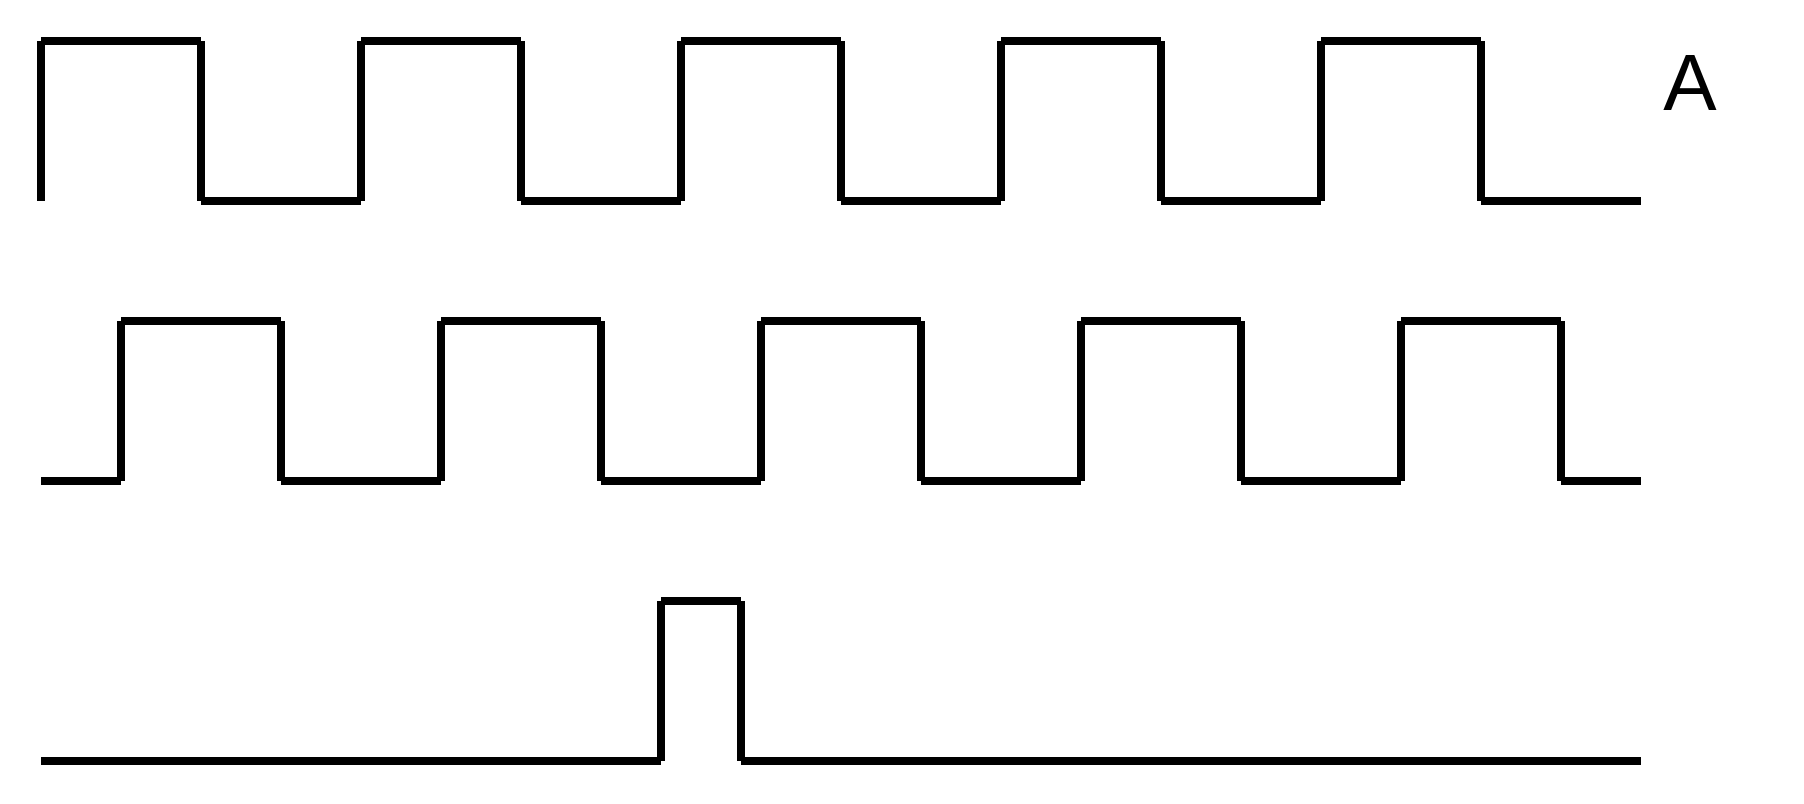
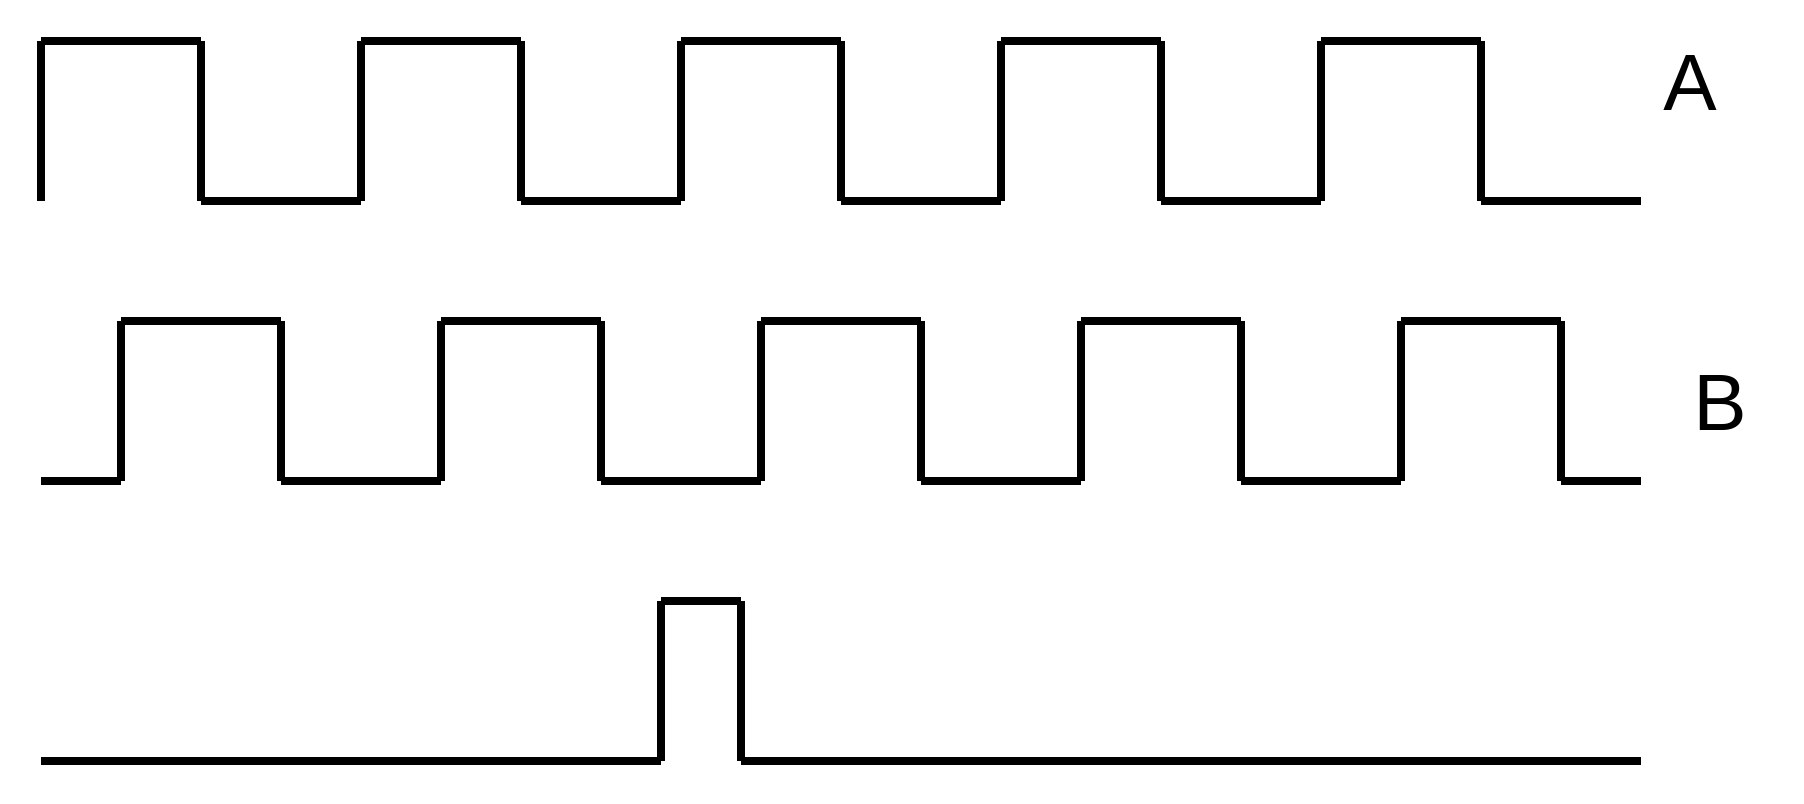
none -> (1721, 401)
